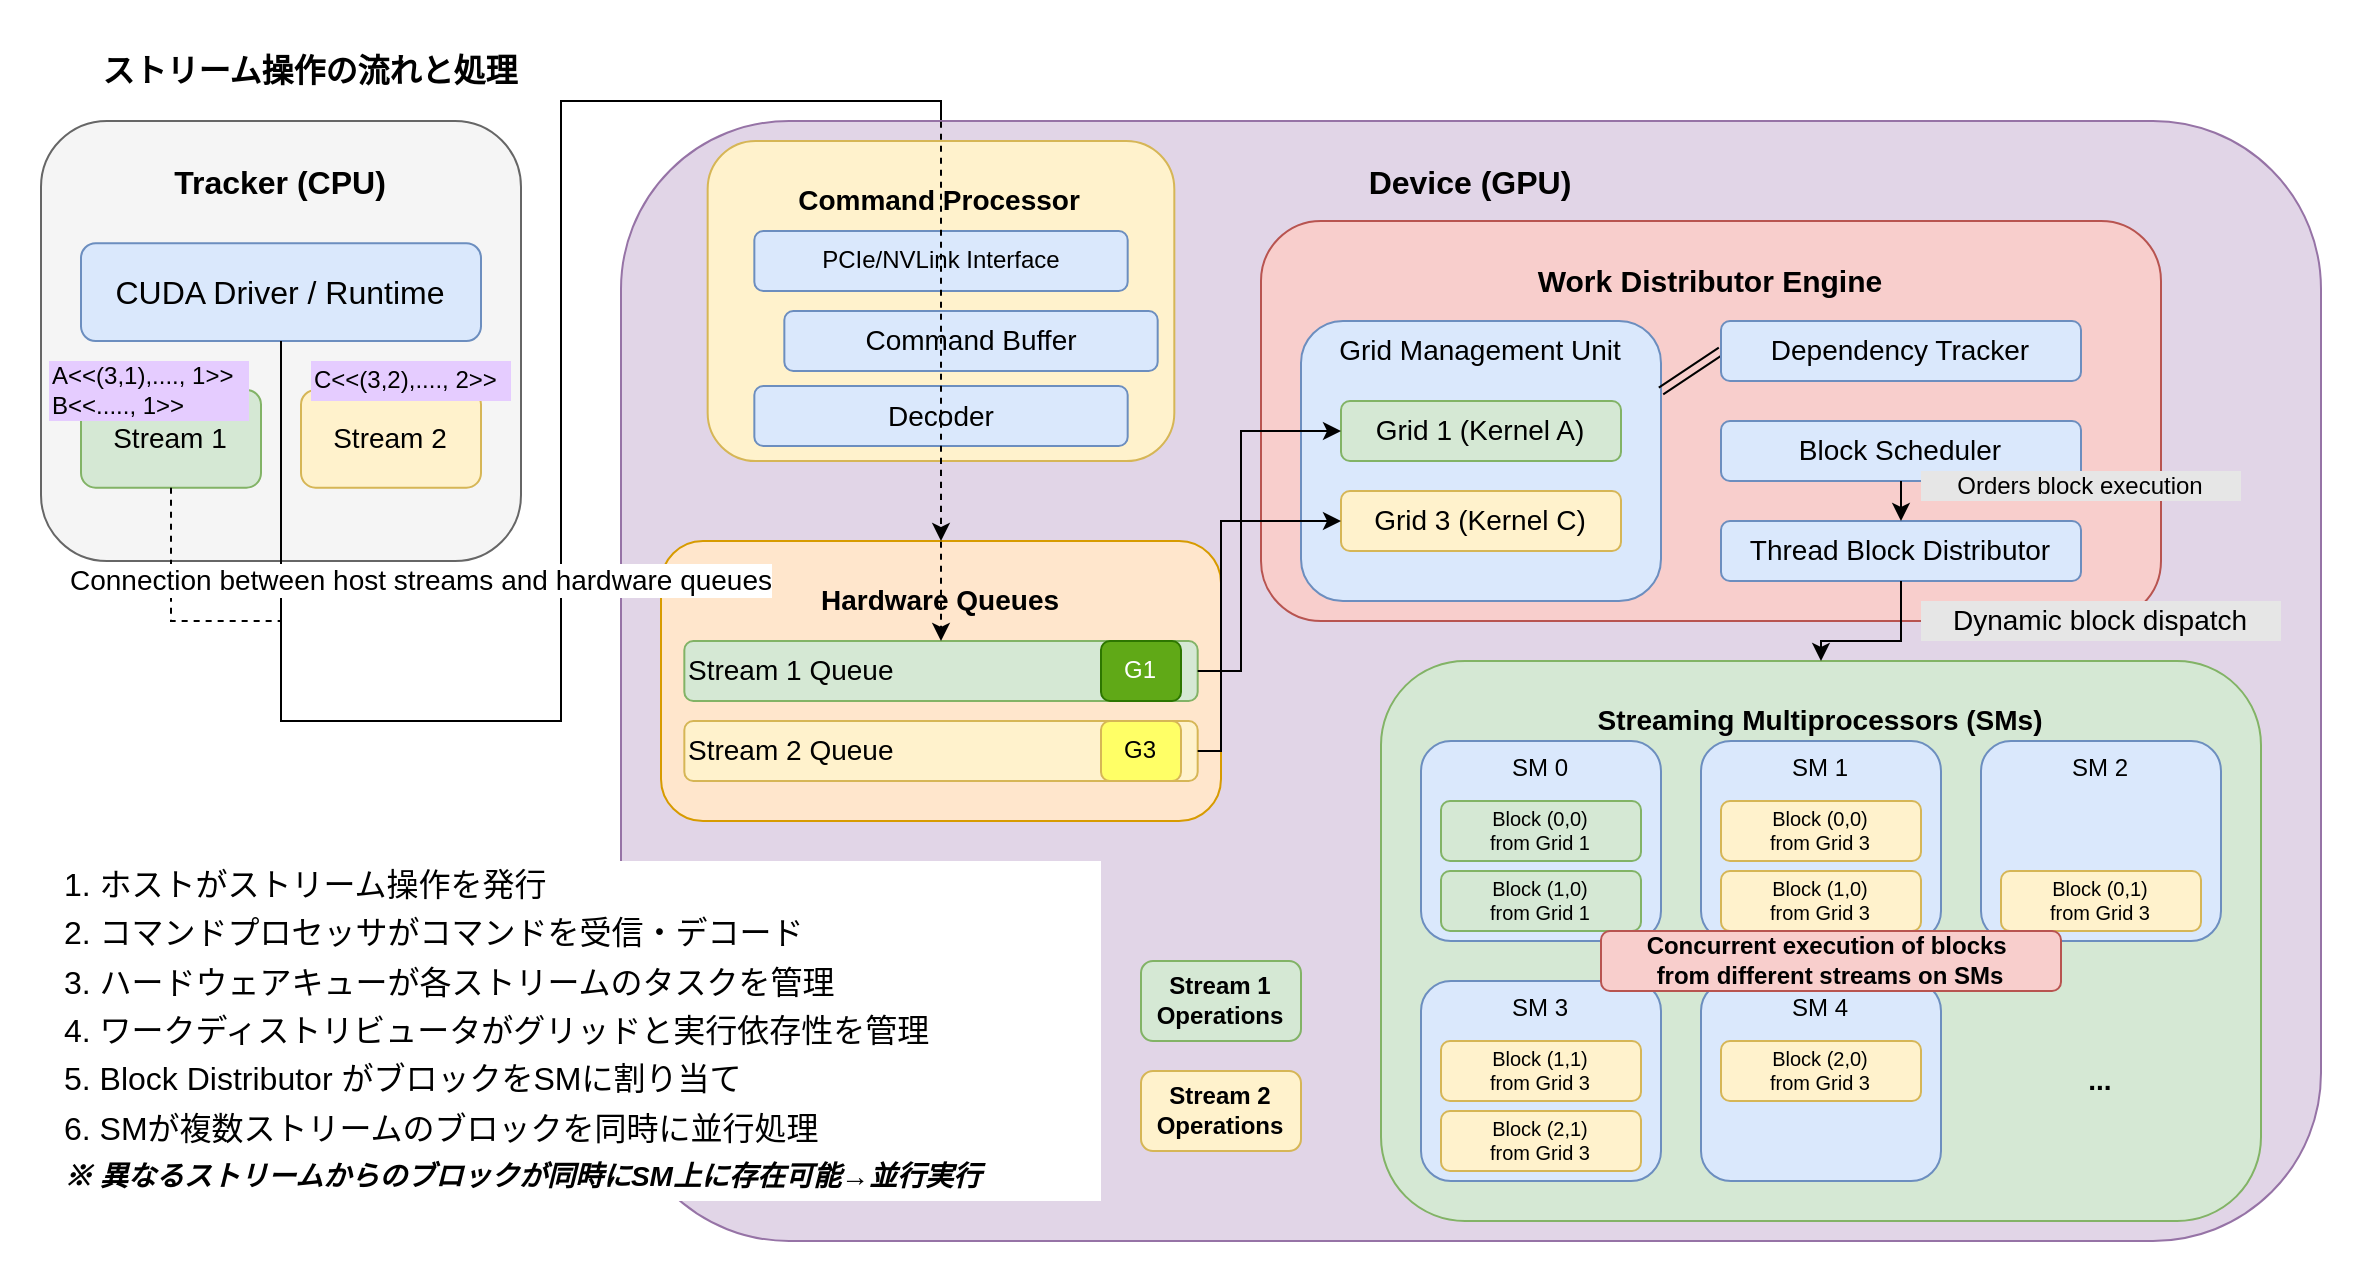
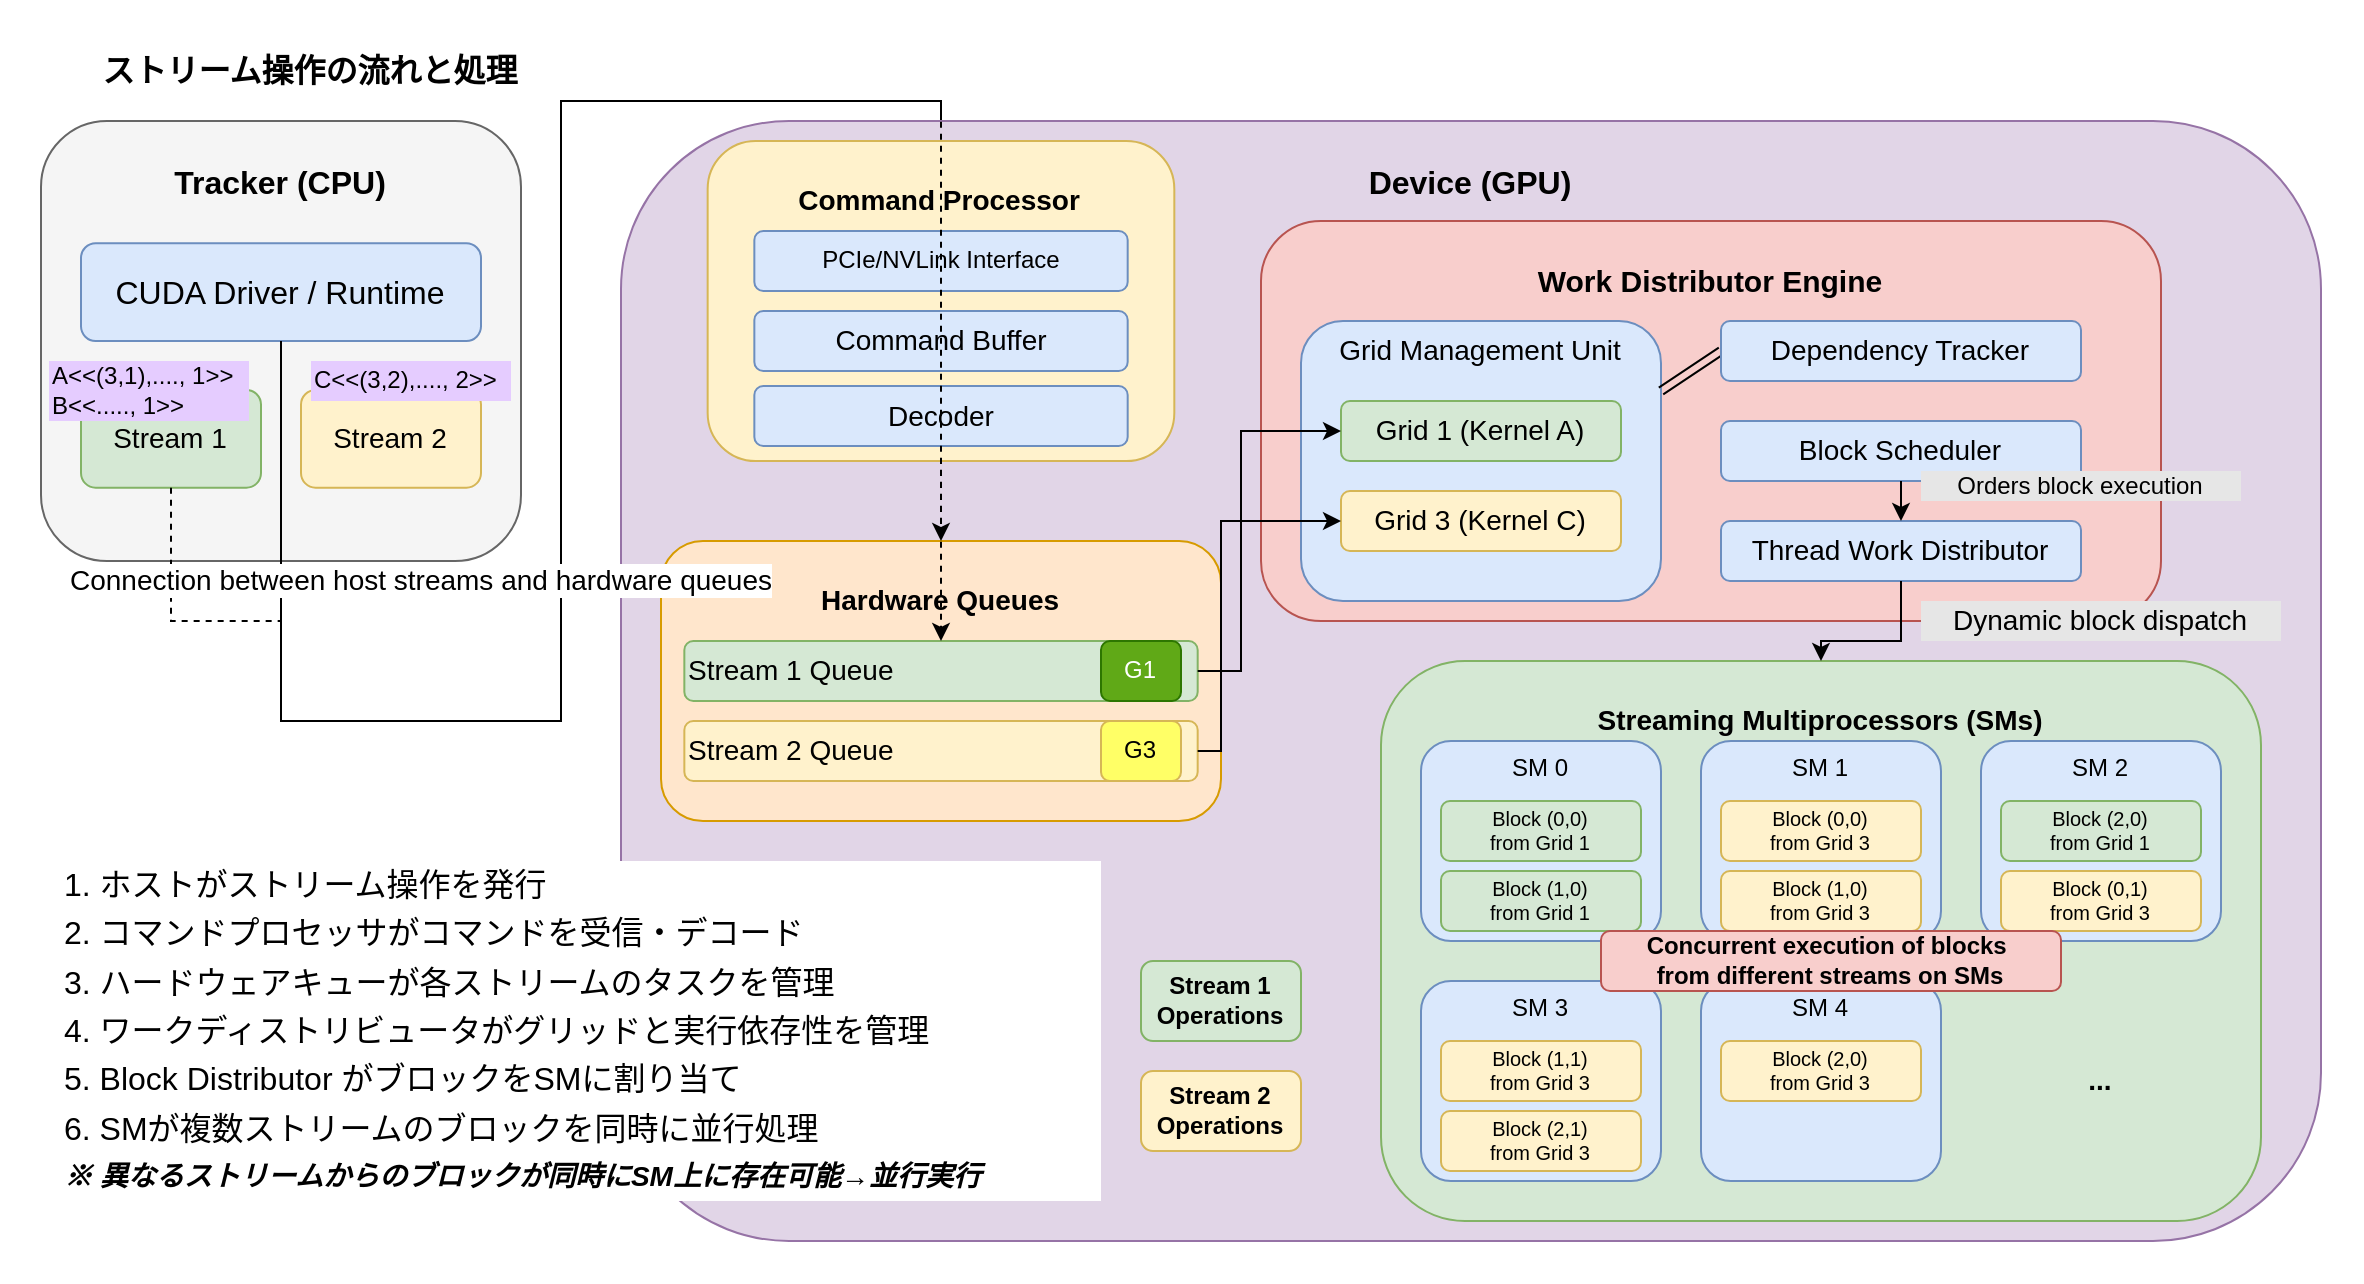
(971, 341) -> (941, 341)
(1901, 551) -> (1901, 551)
none -> (2101, 831)
